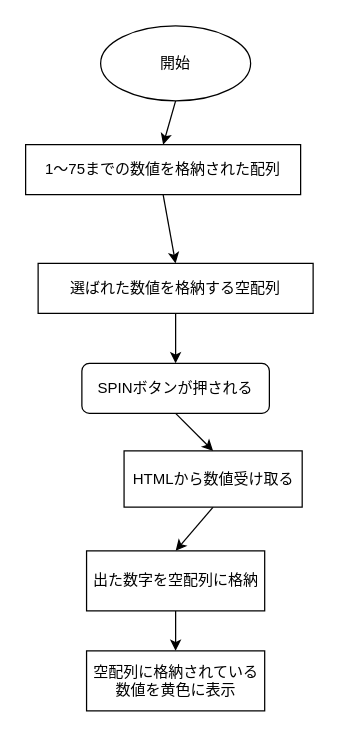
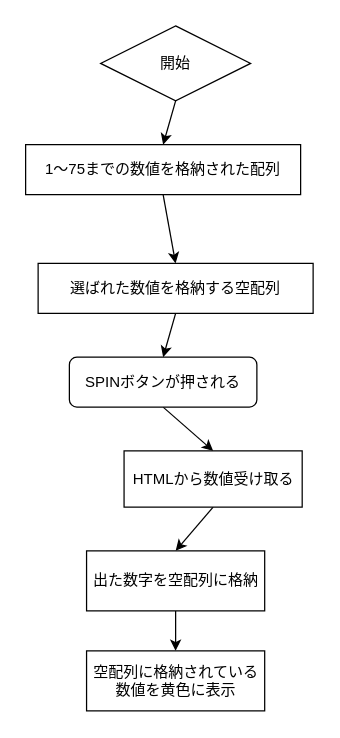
(176, 63) -> (176, 63)
(176, 388) -> (163, 382)
